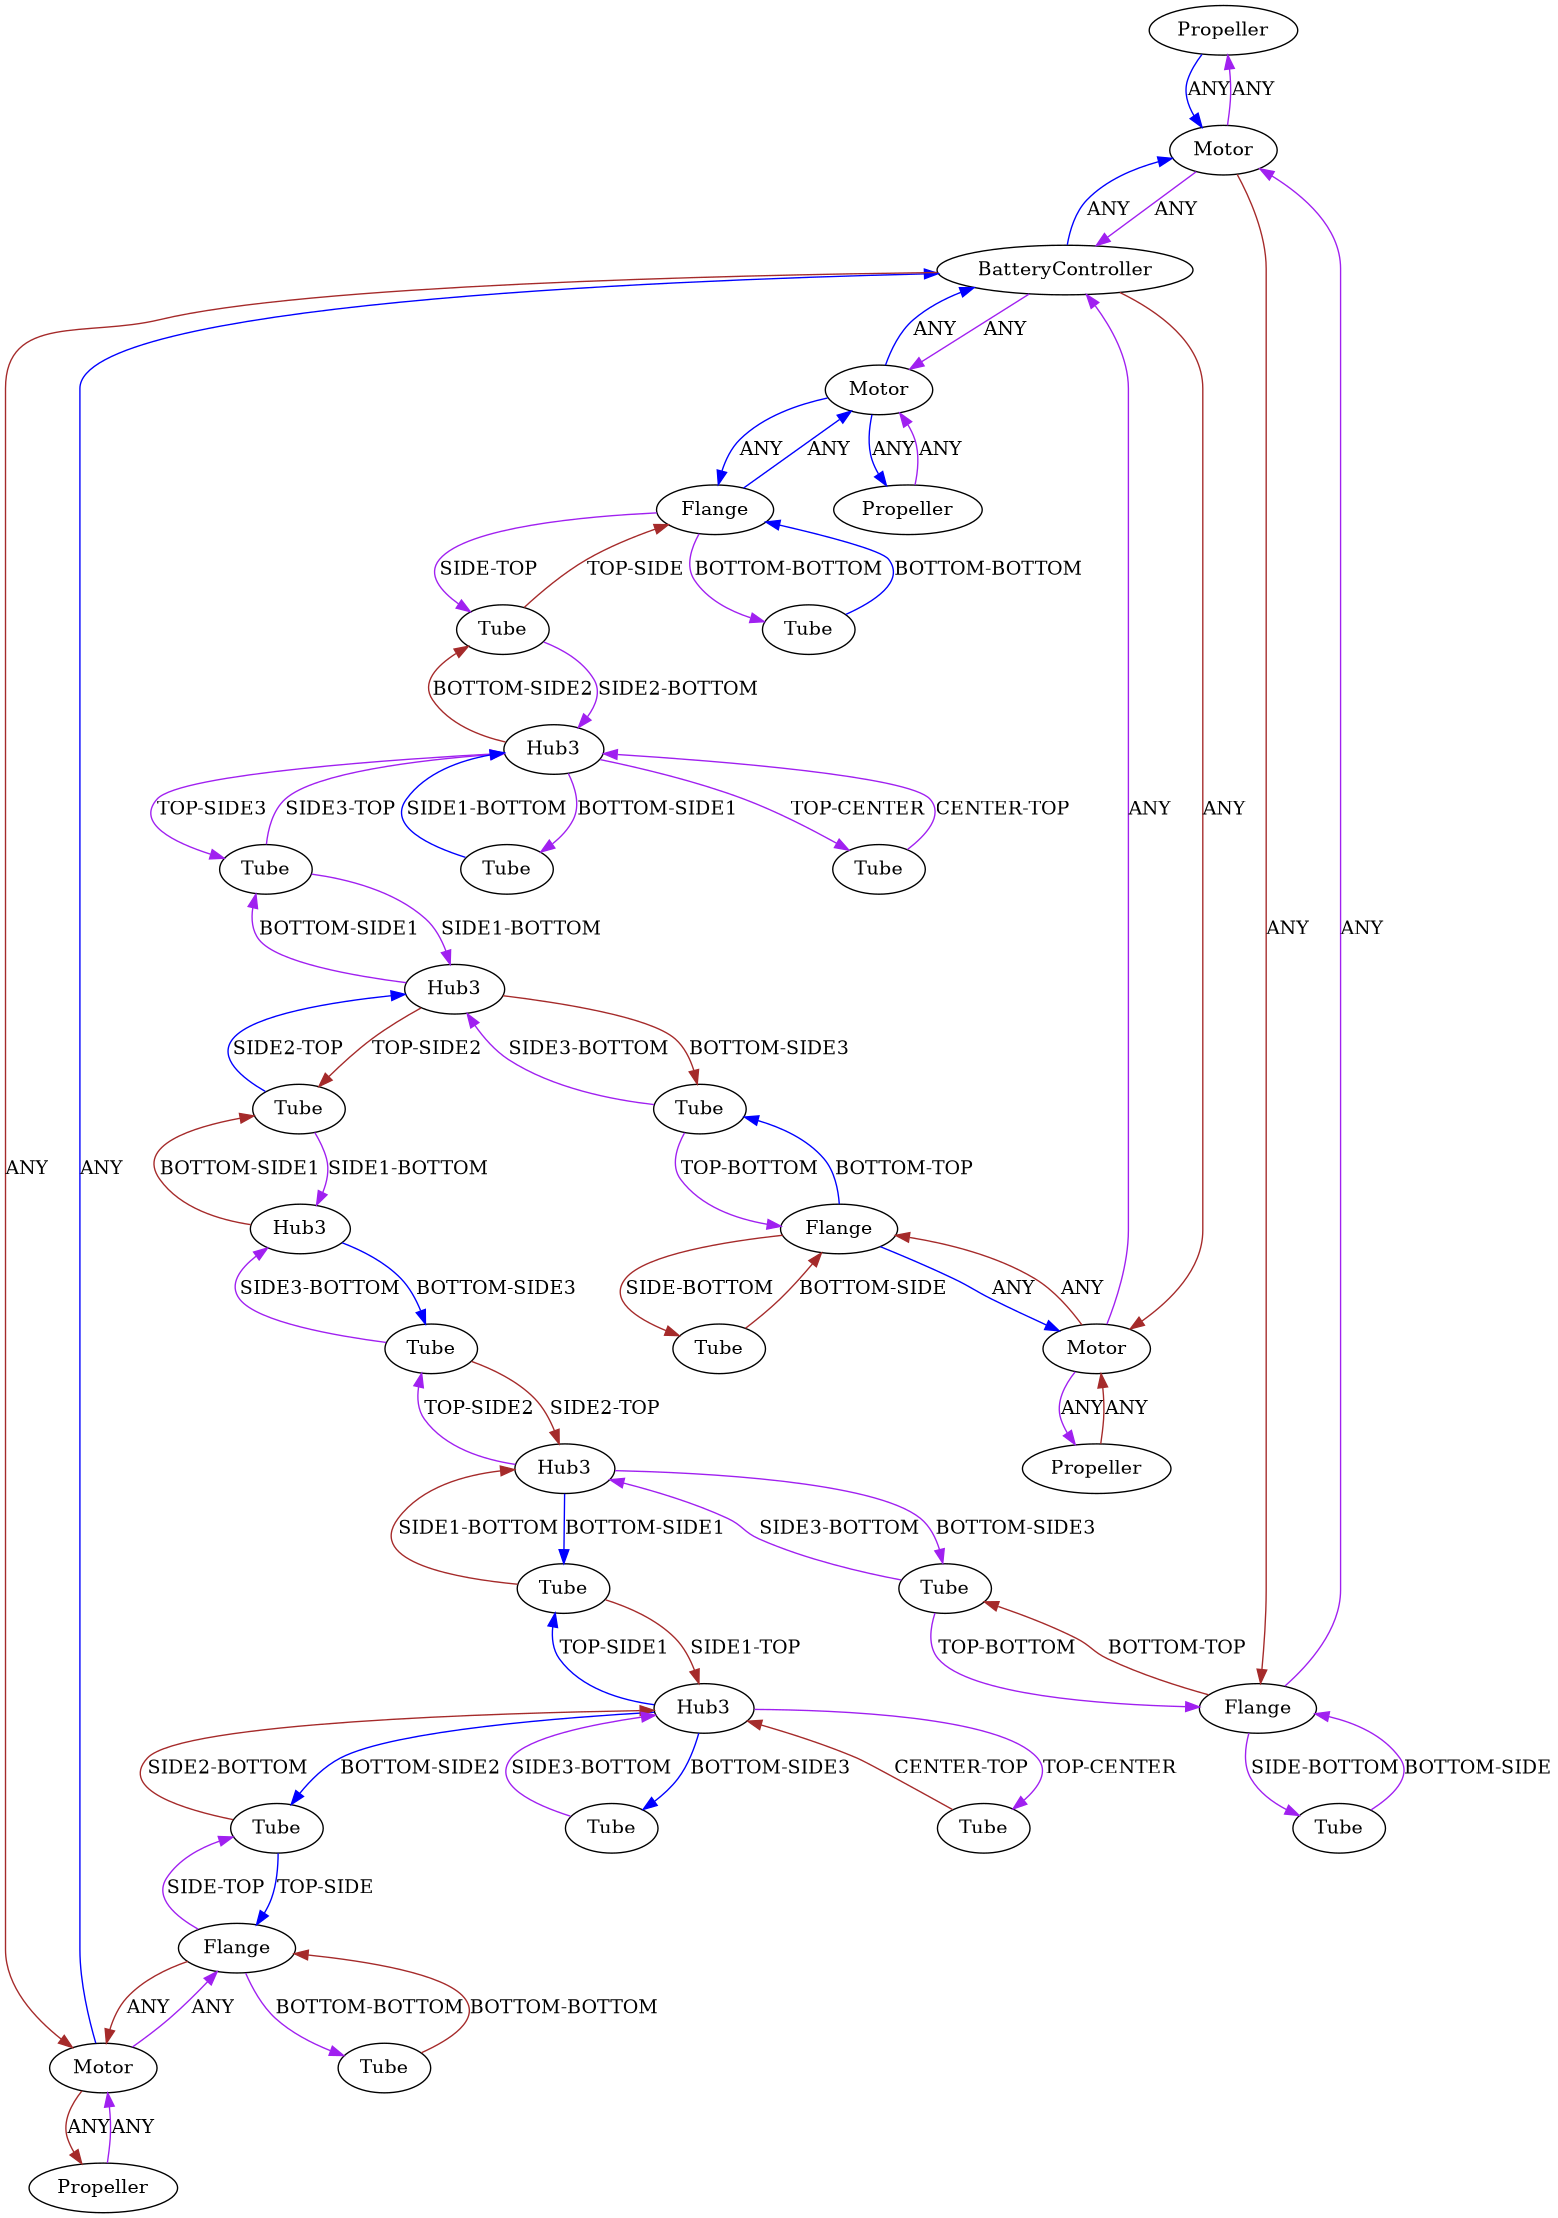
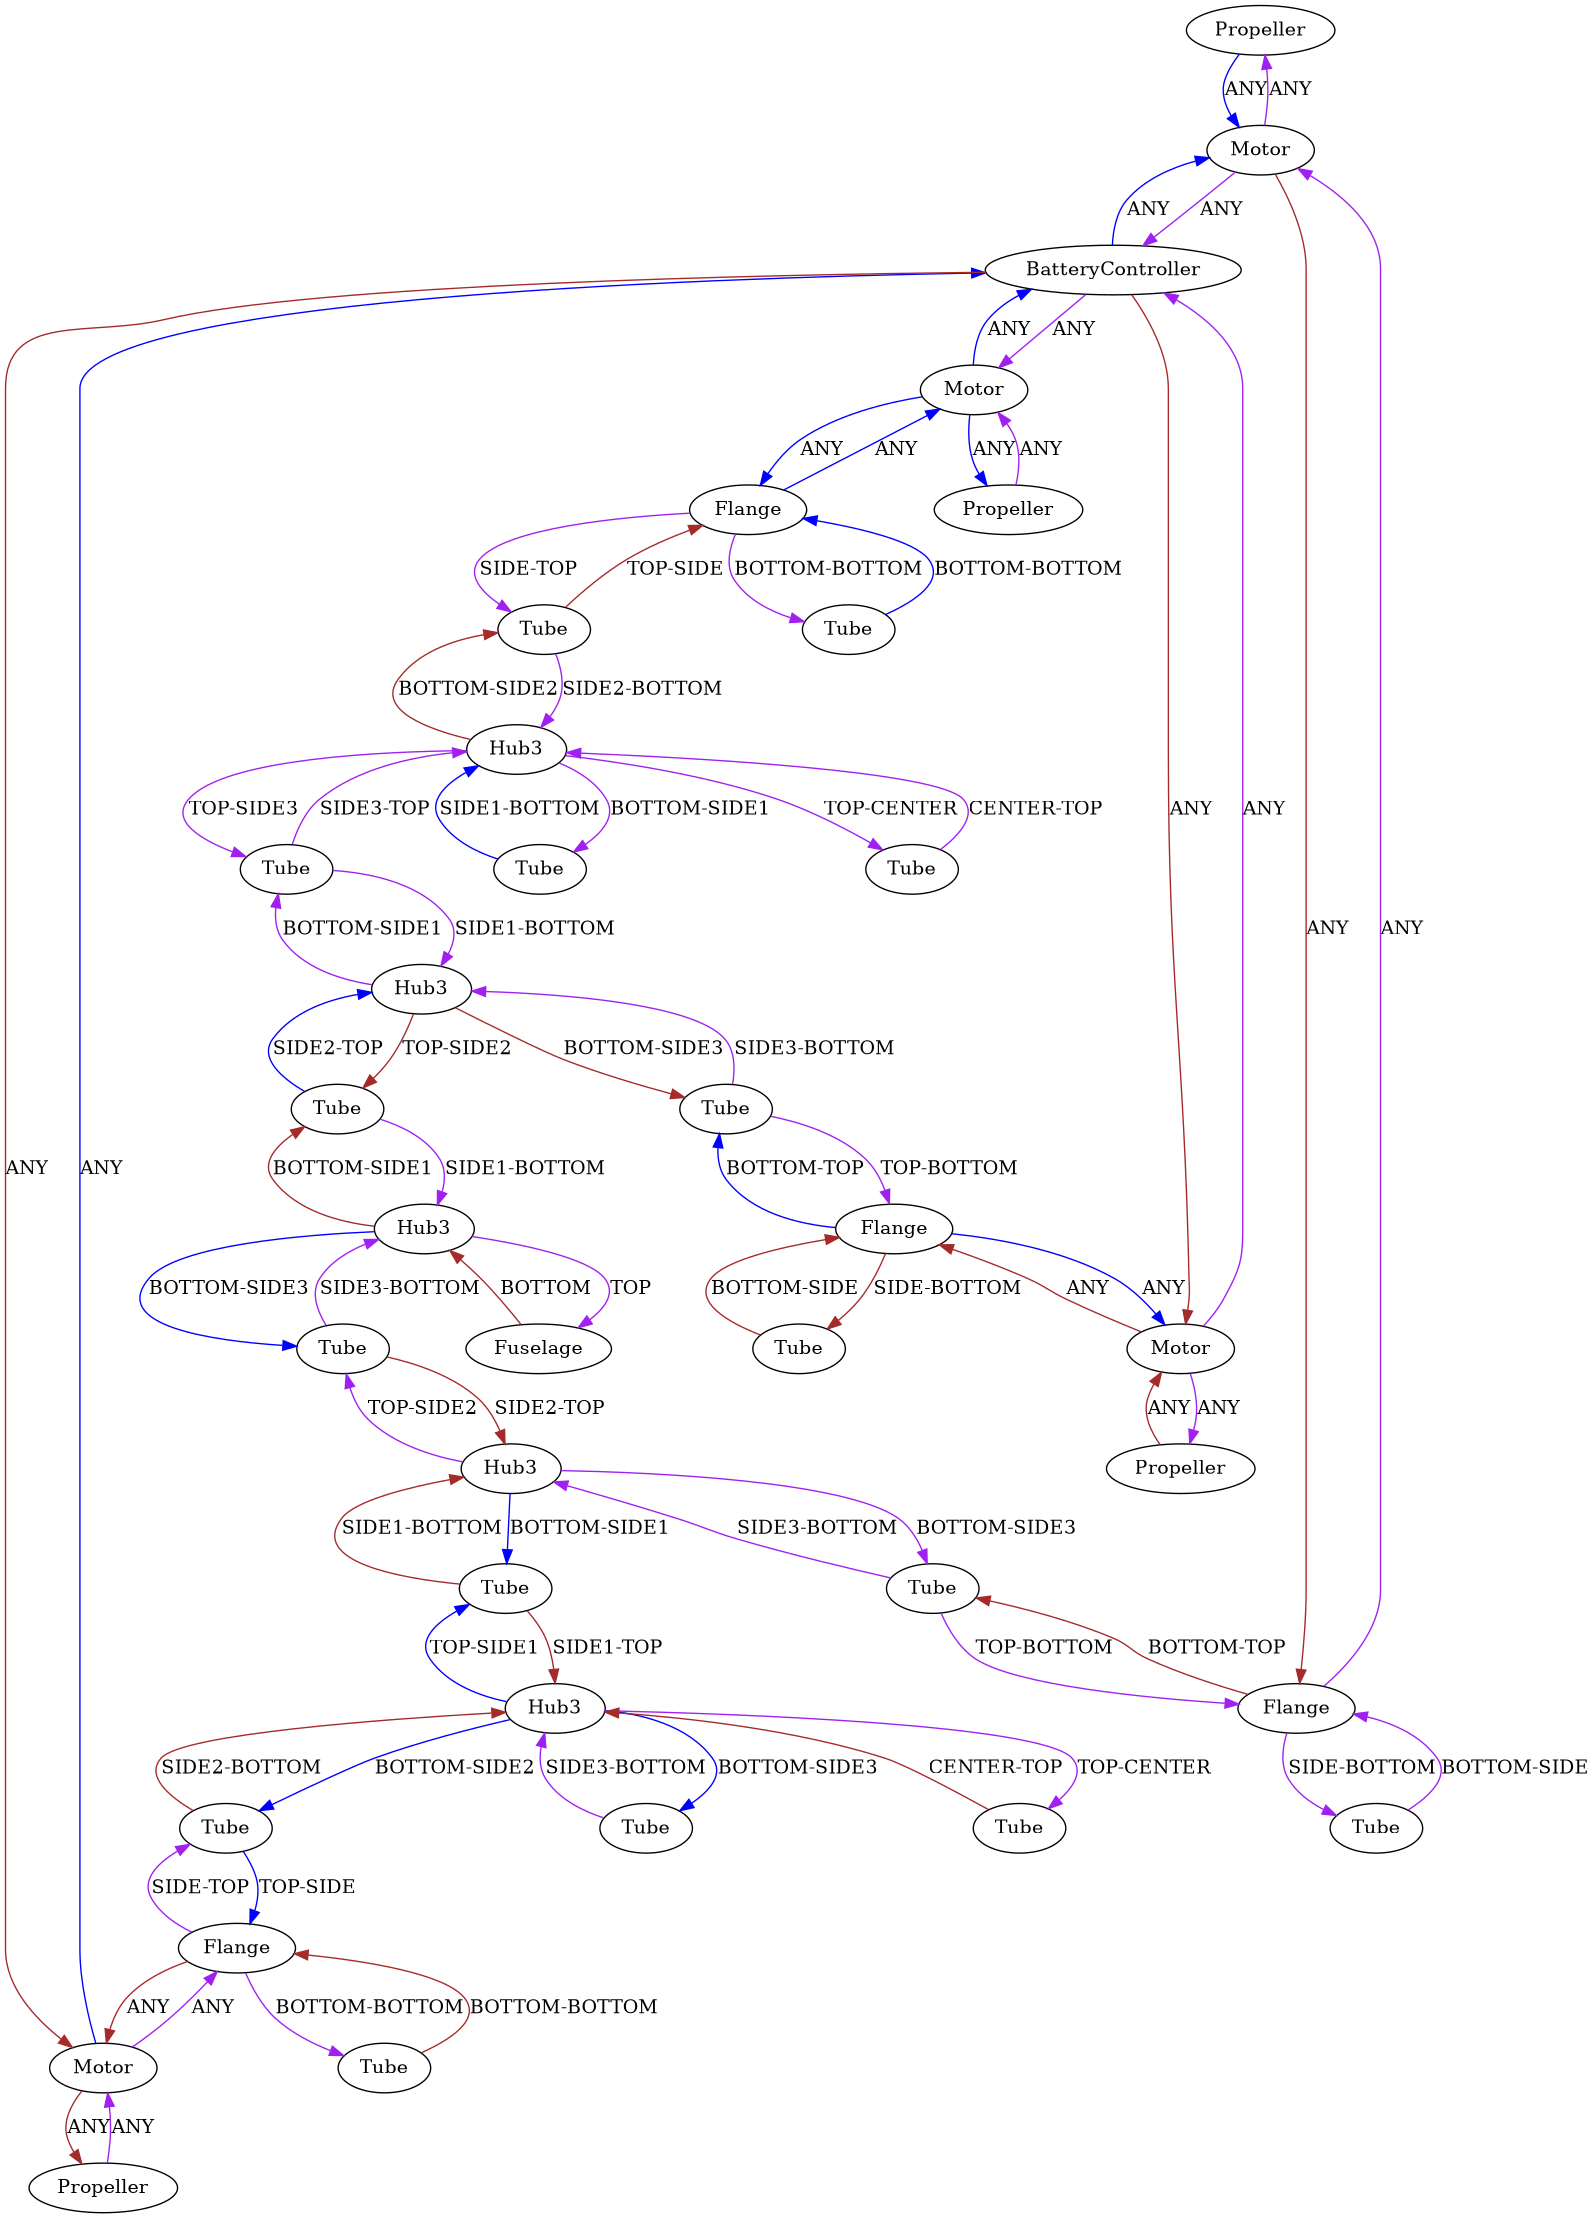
none -> (539, 1349)
